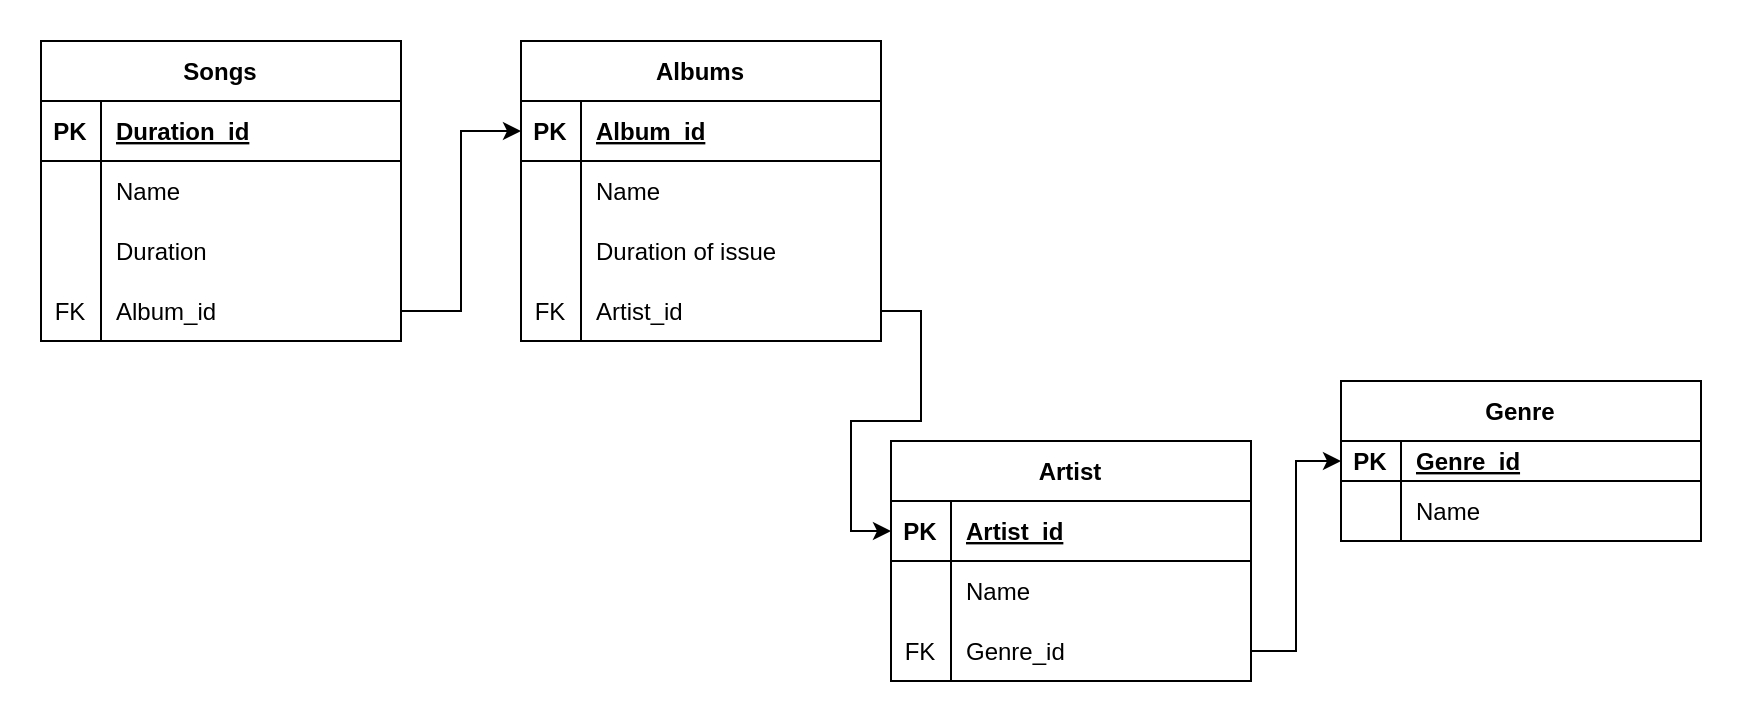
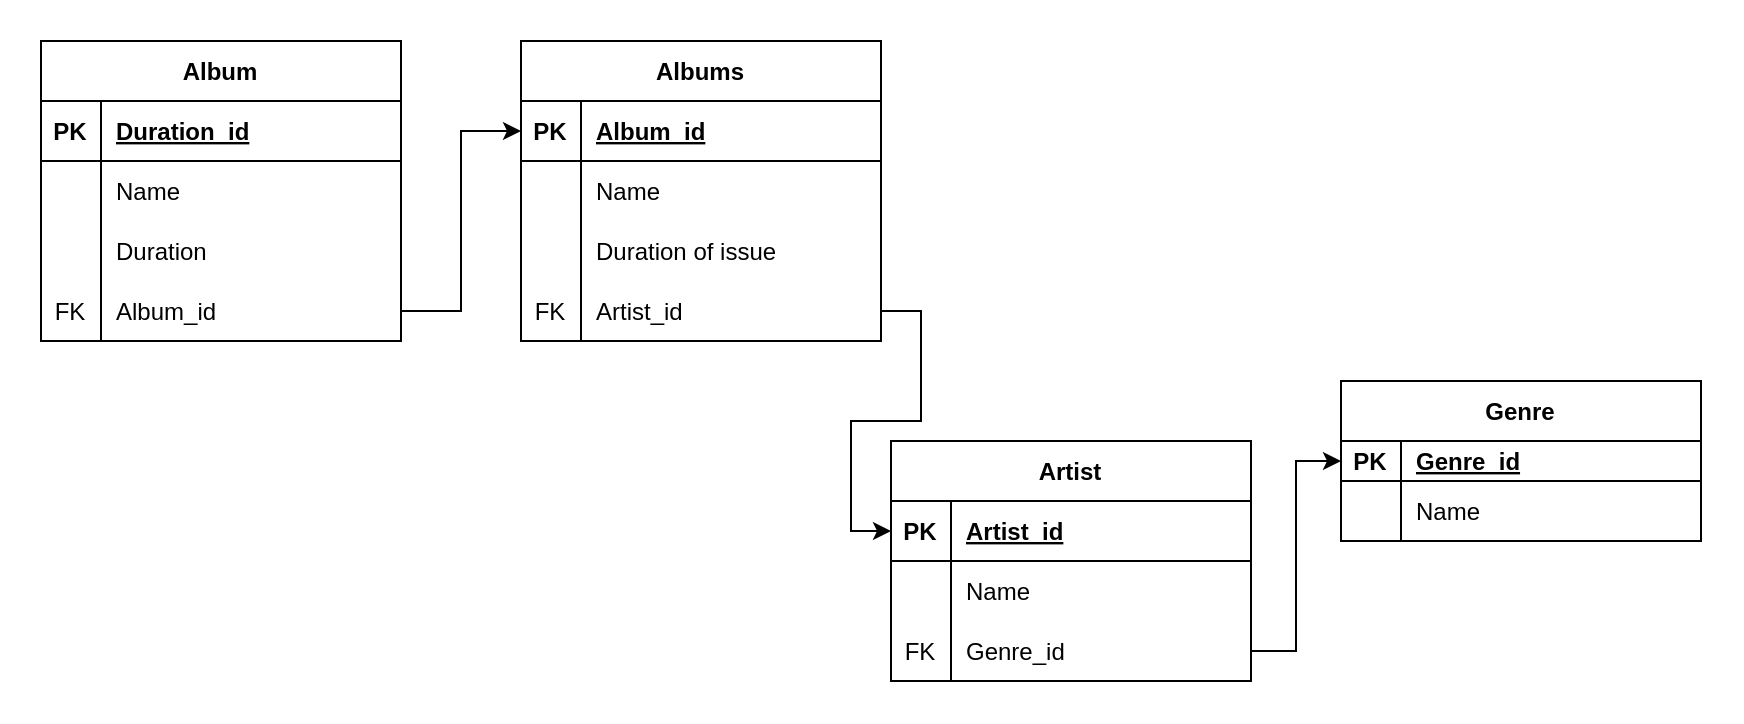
(220, 72) -> (220, 72)
